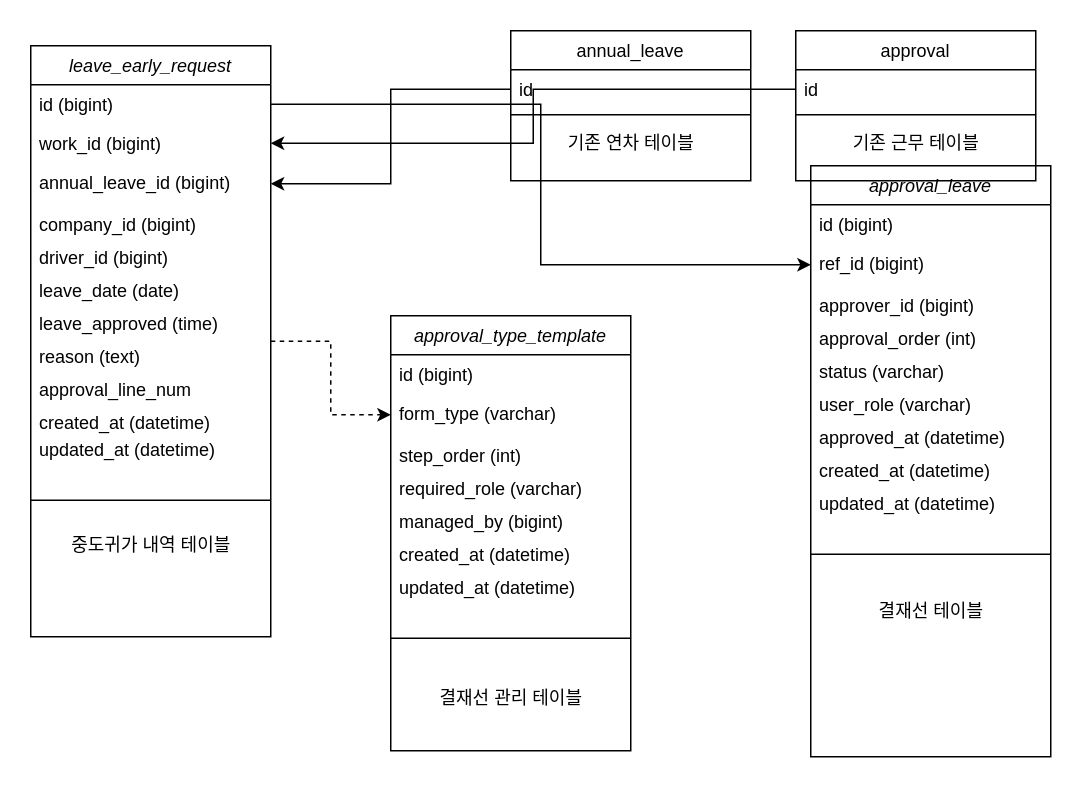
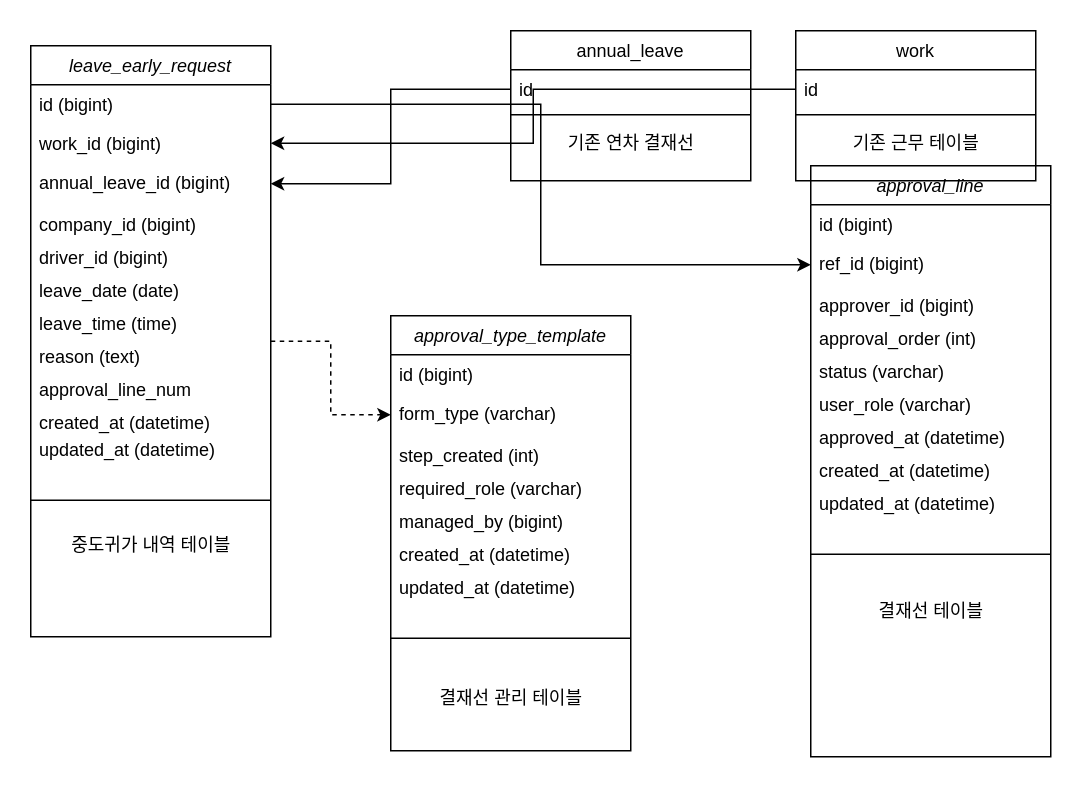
(915, 51) -> (915, 51)
(632, 143) -> (632, 143)
(930, 186) -> (930, 186)
(138, 324) -> (115, 324)
(475, 456) -> (485, 456)
